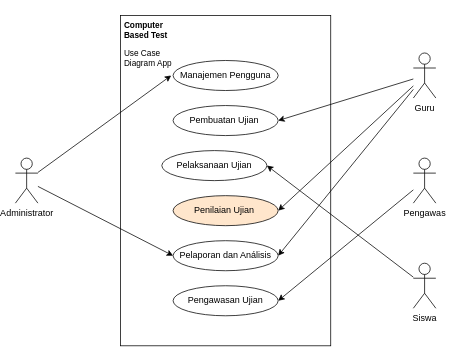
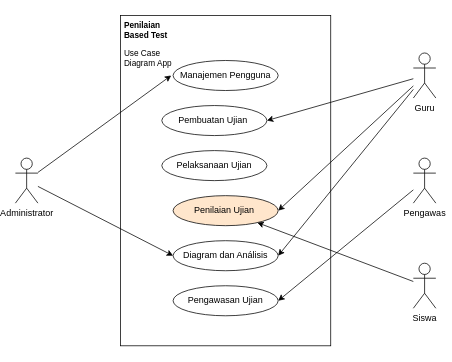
(155, 35) -> (155, 35)
(225, 120) -> (214, 120)
(341, 222) -> (338, 253)
(225, 255) -> (225, 255)
